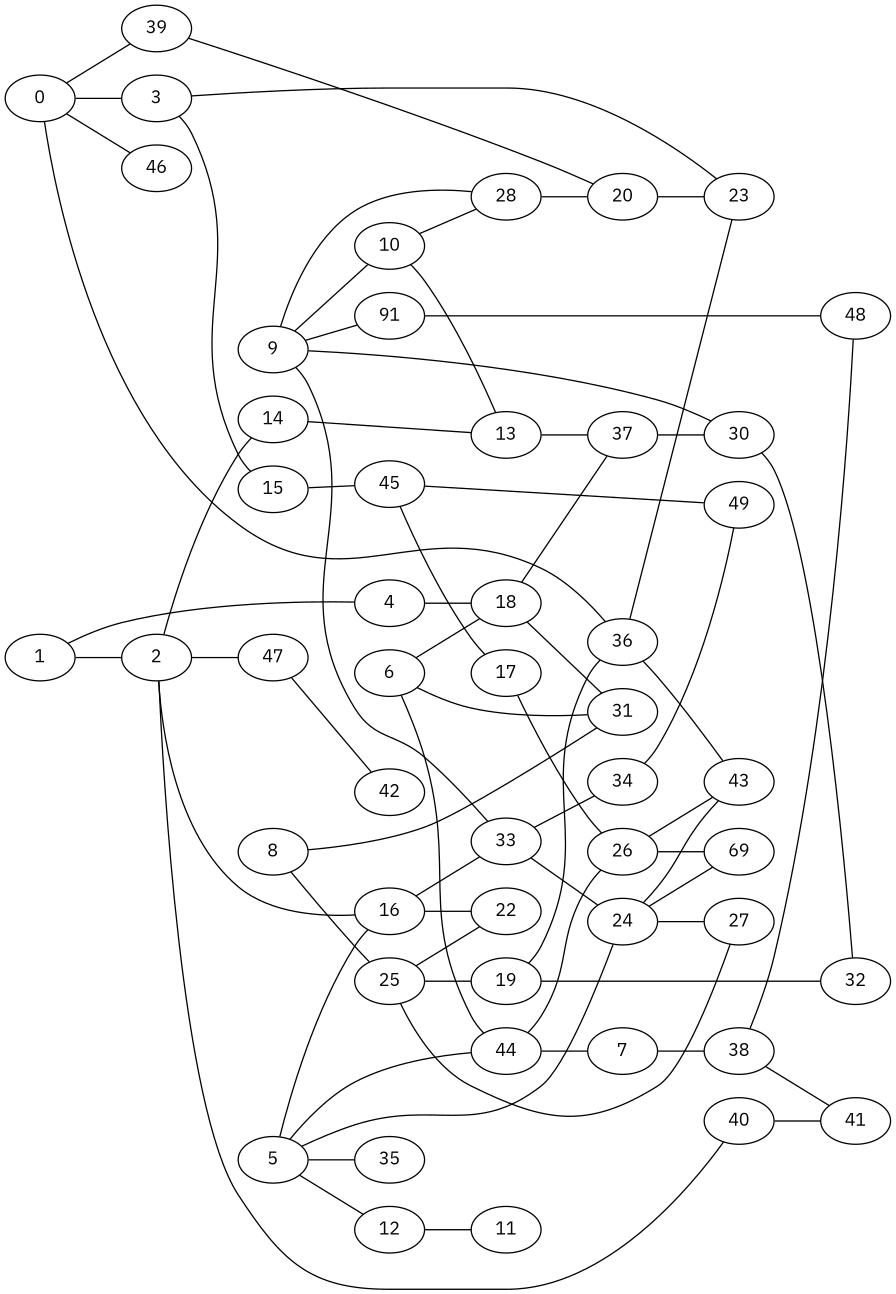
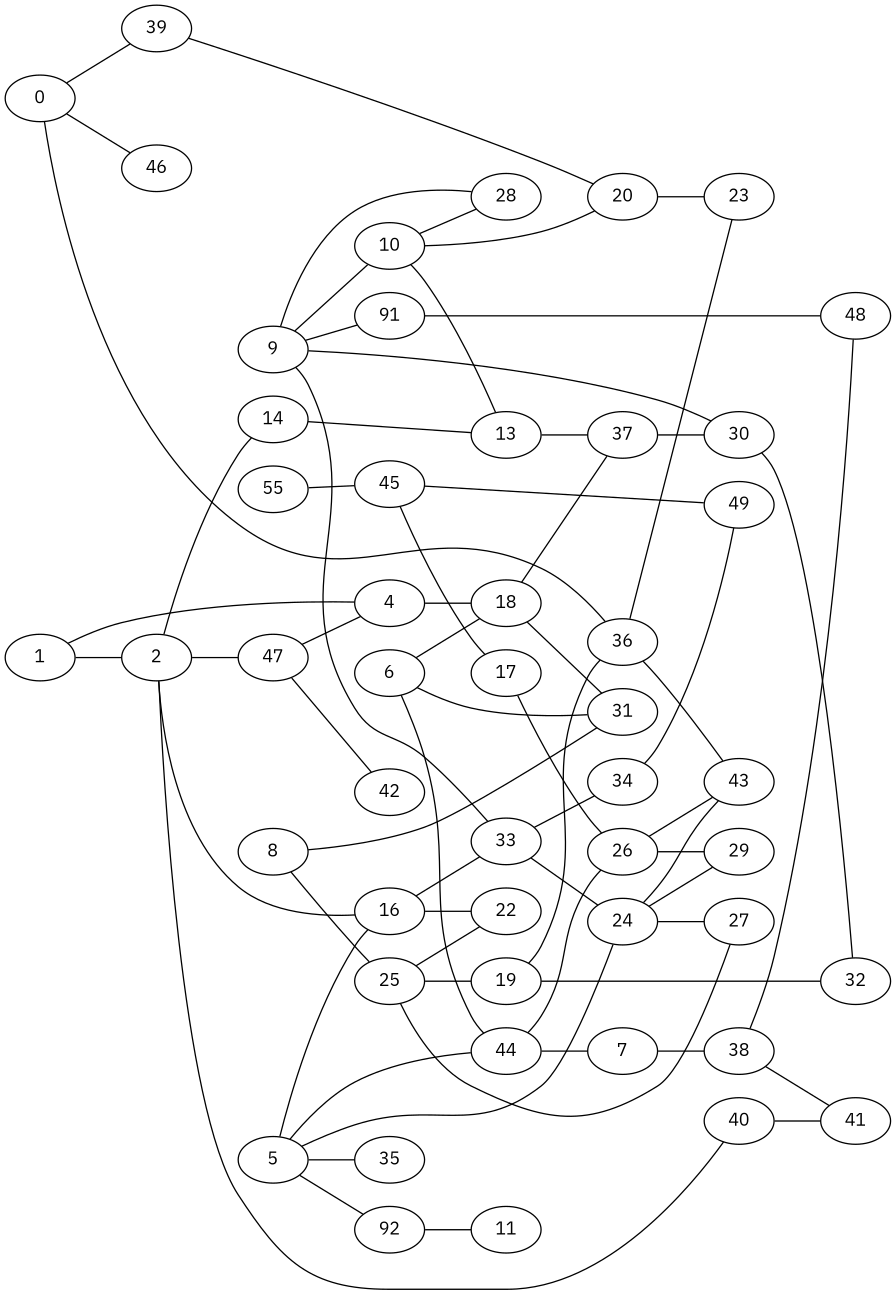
(157, 98) -> none
(565, 197) -> (512, 238)
(273, 489) -> (273, 489)
none -> (334, 629)
(739, 852) -> (739, 852)
(390, 1230) -> (390, 1230)
